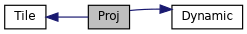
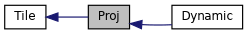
(145, 9) -> (157, 25)
